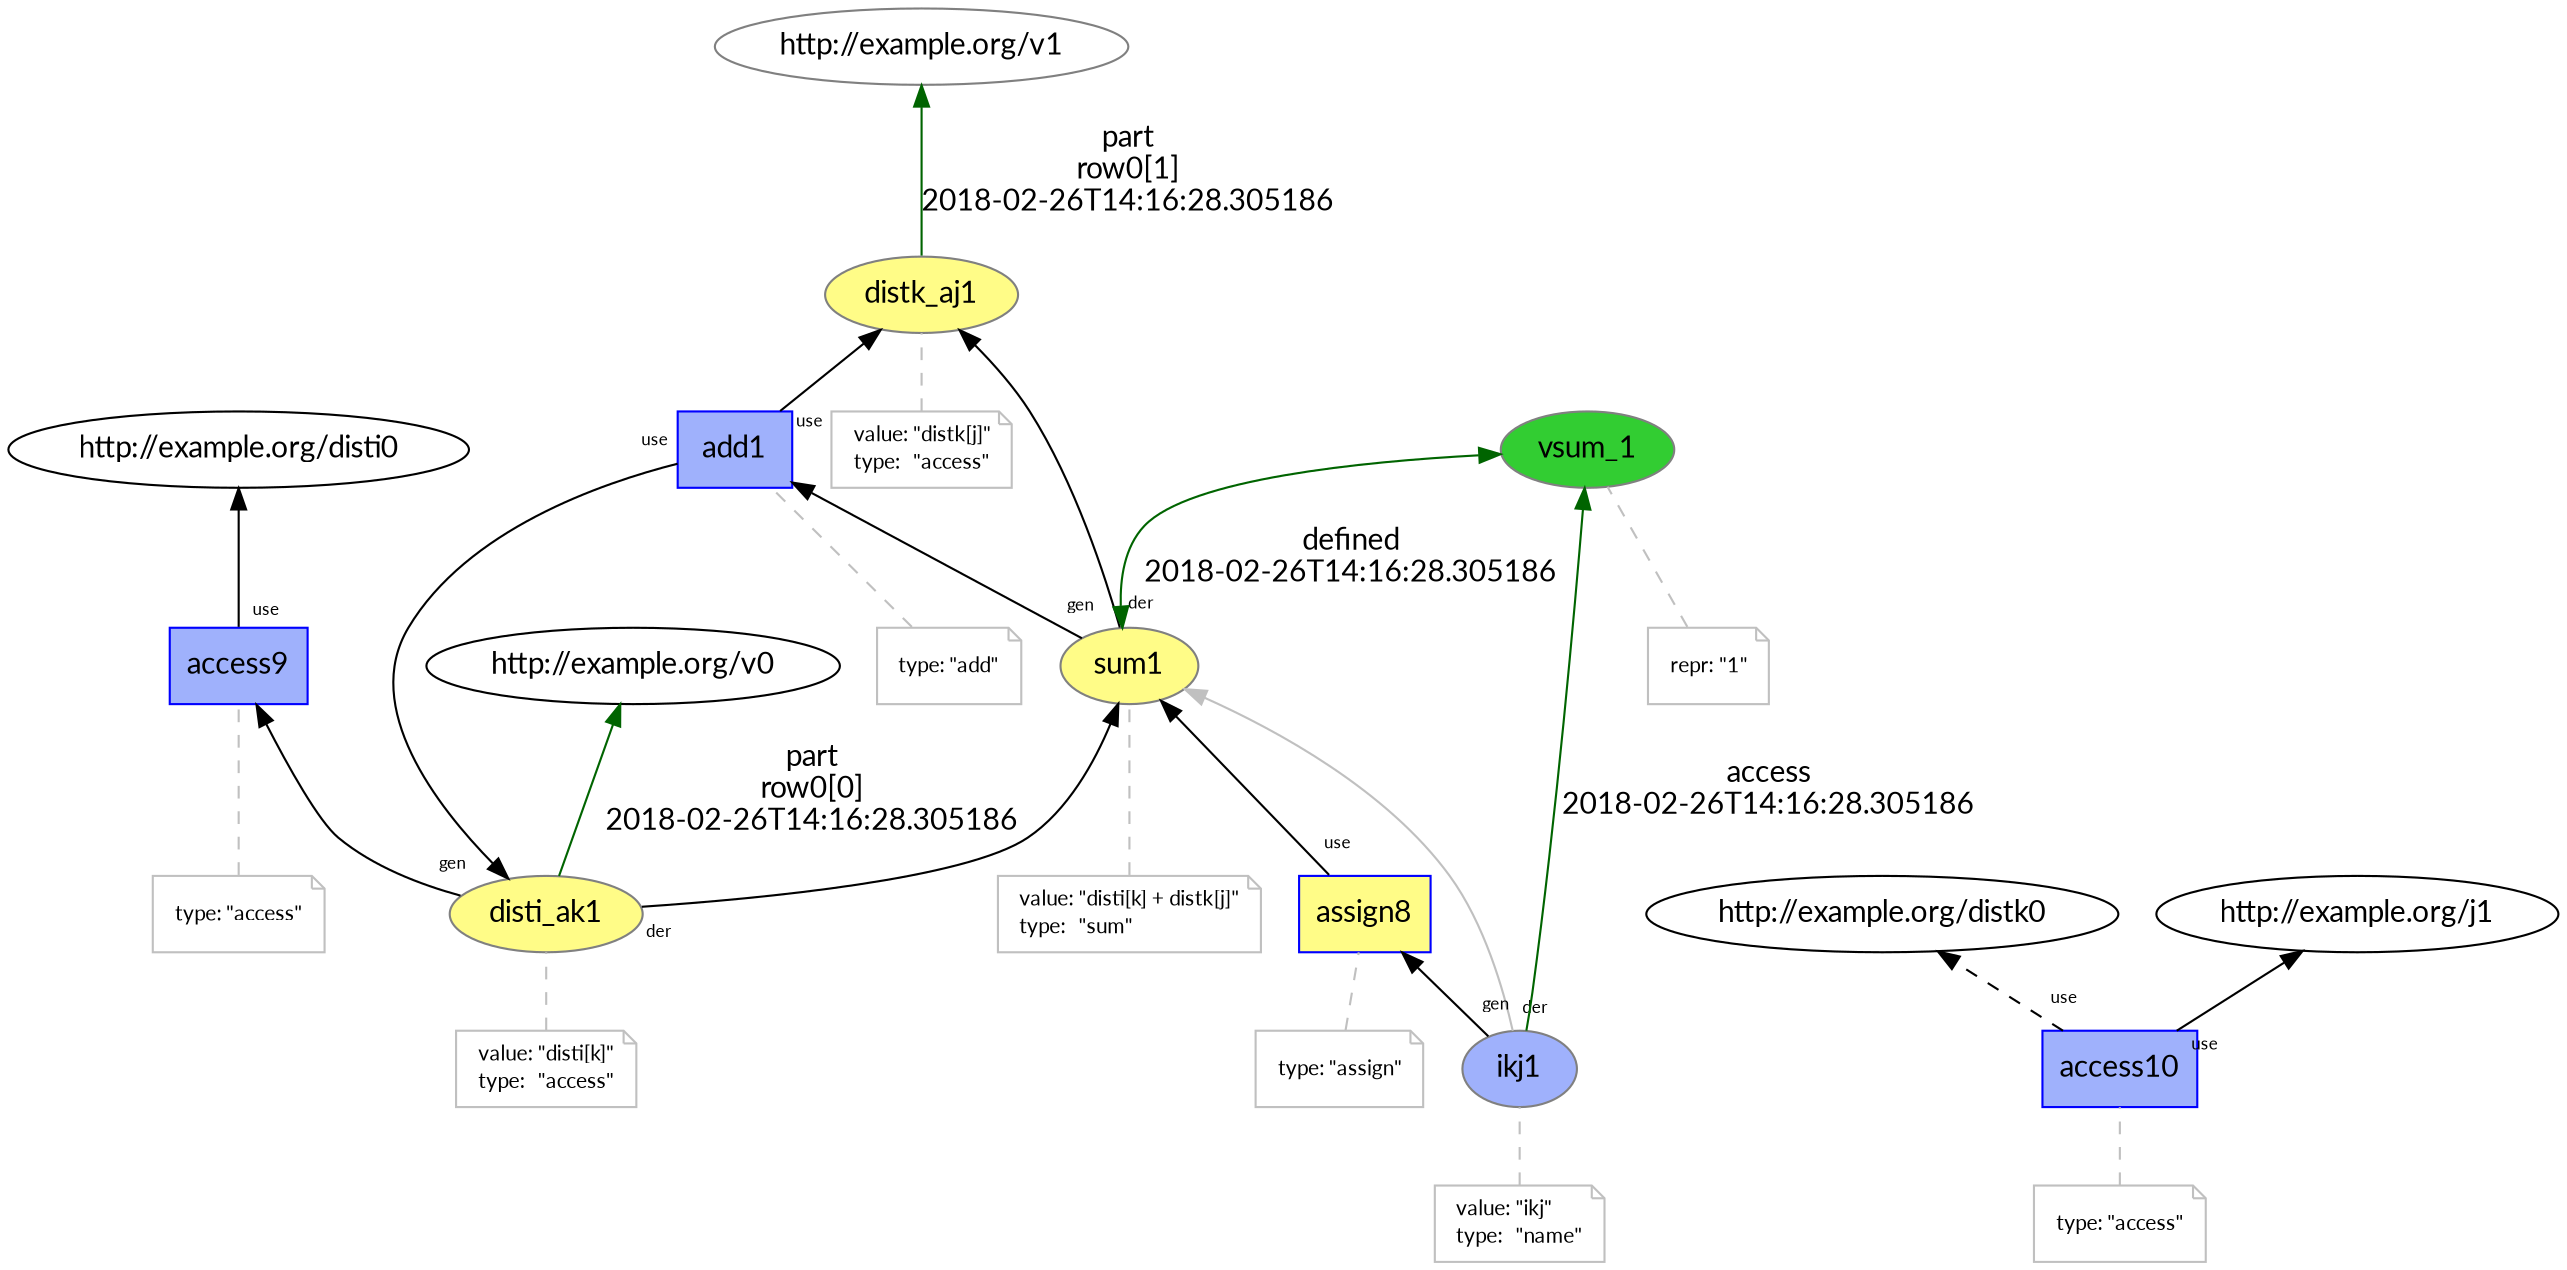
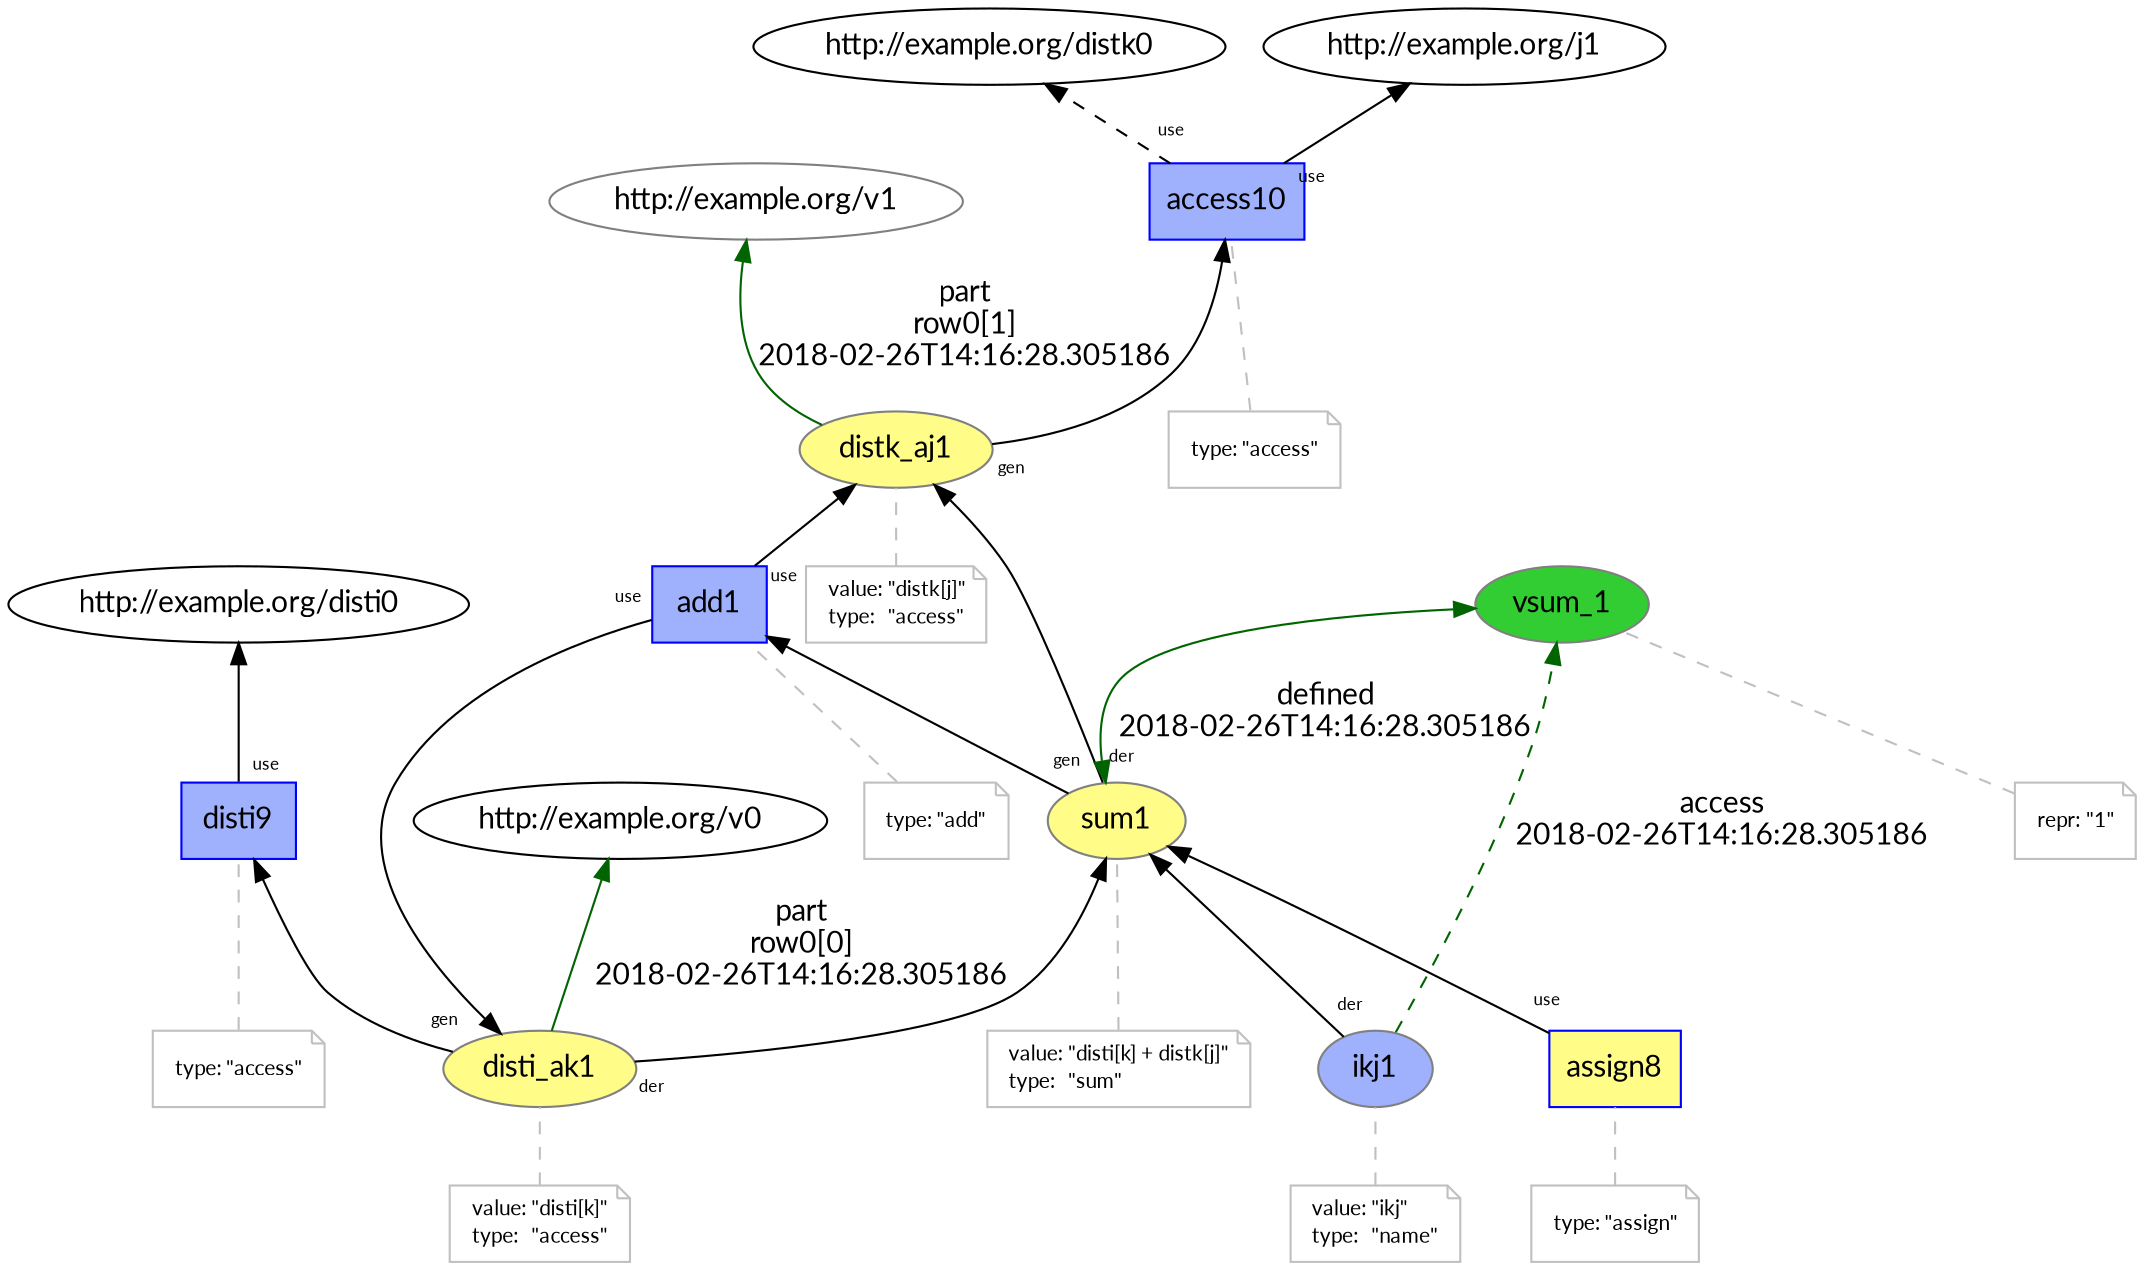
none -> (1143, 395)
(239, 666) -> (239, 821)
(1559, 771) -> (1488, 854)
(1404, 825) -> (1255, 953)
(1453, 1002) -> none
